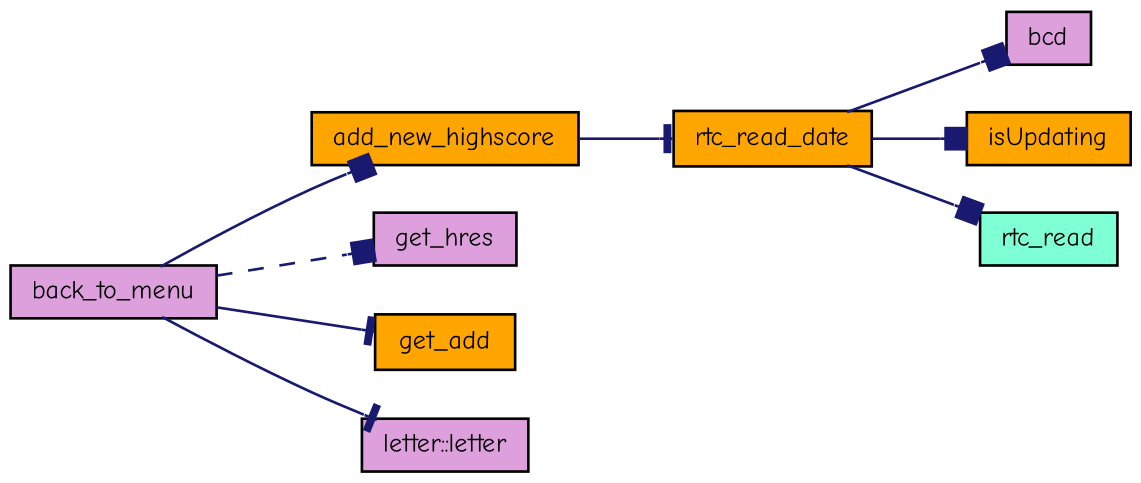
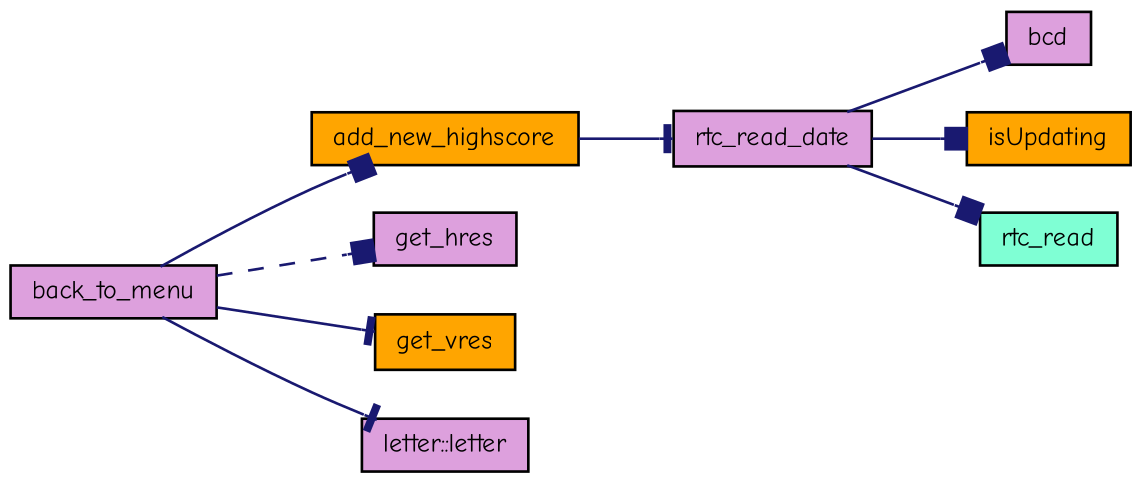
(773, 139) -> (773, 139)
(445, 342) -> (445, 342)
